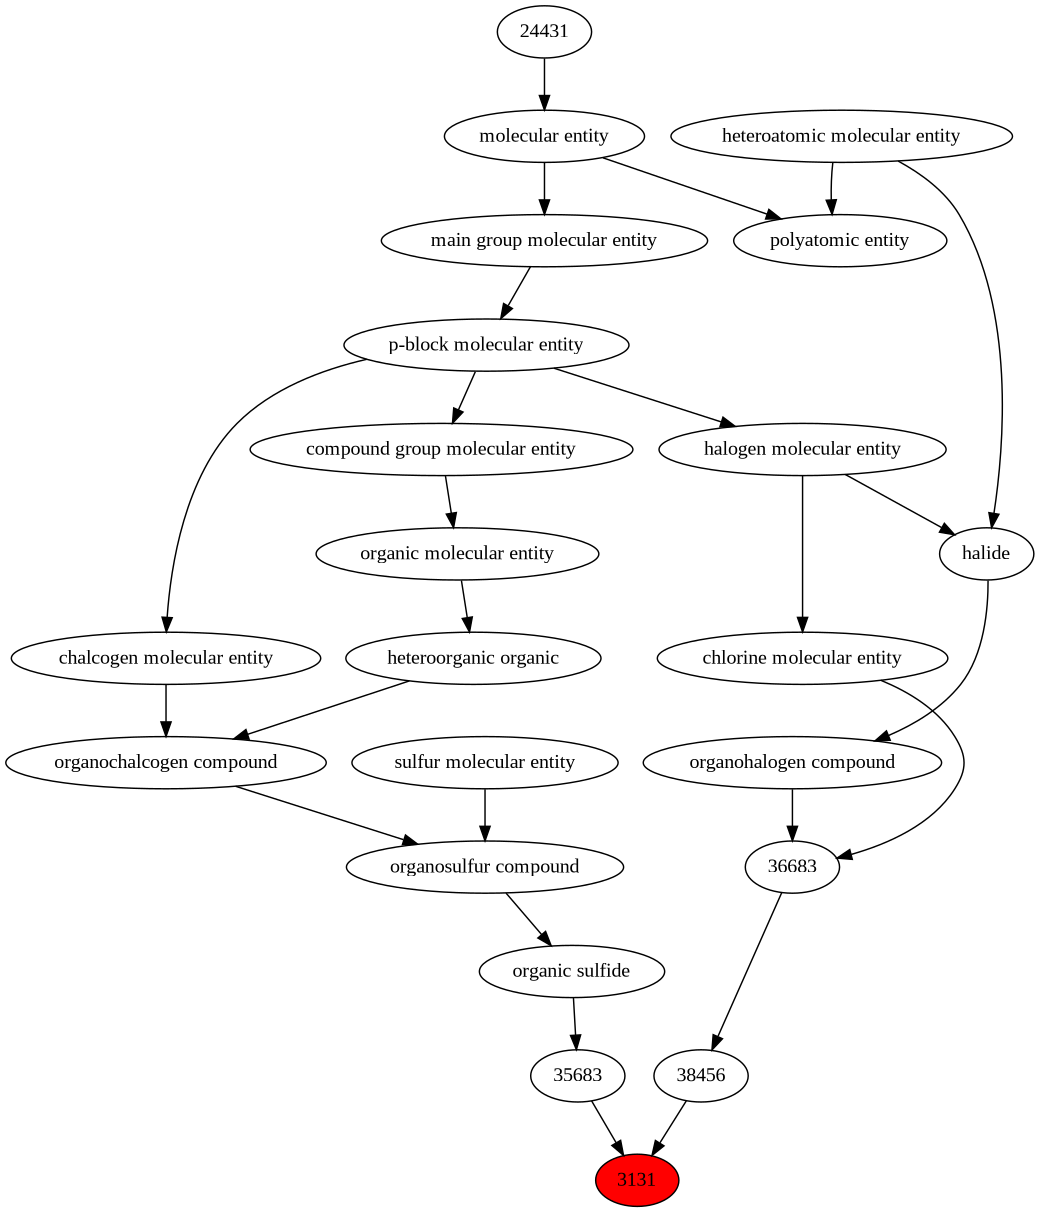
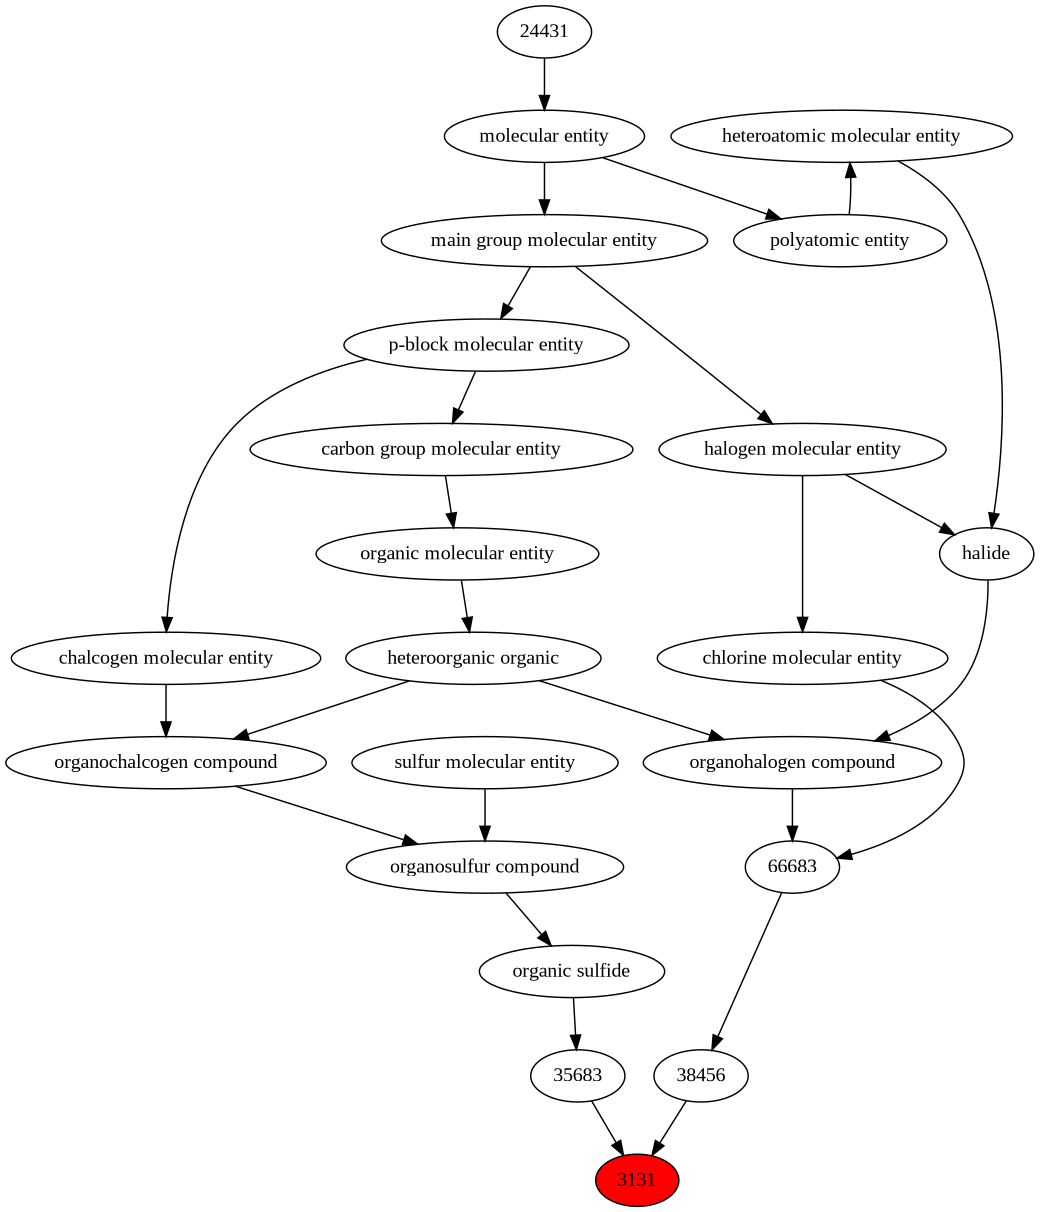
(831, 181) -> (851, 196)
(637, 395) -> (668, 340)
(442, 450) -> (442, 450)
none -> (625, 708)
(792, 867) -> (792, 867)
